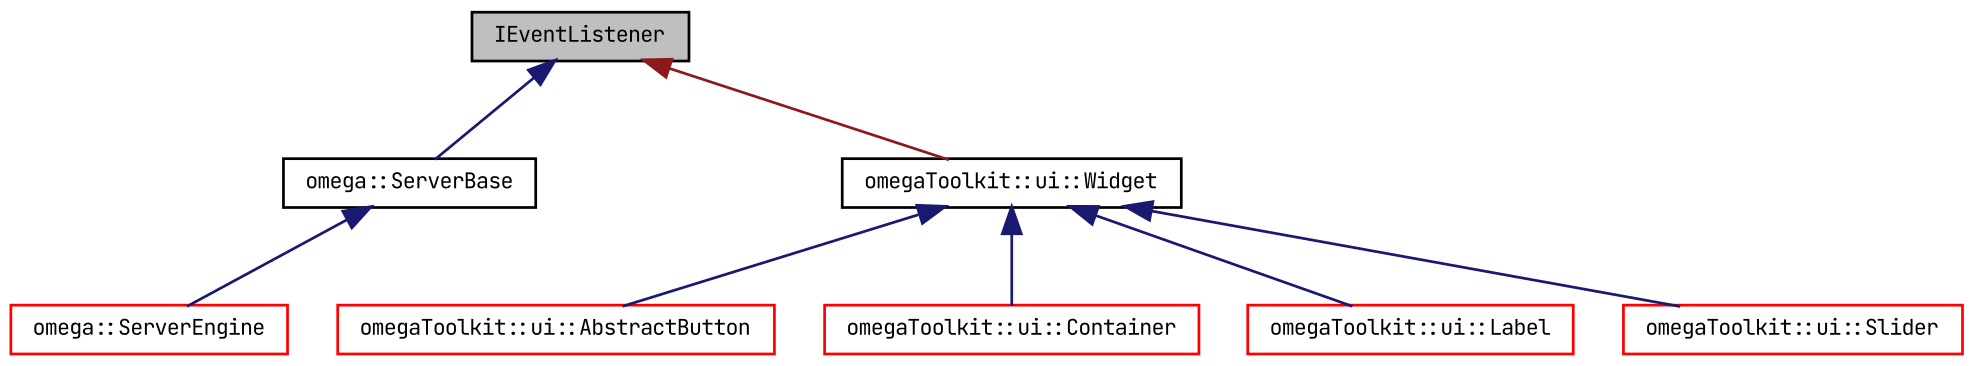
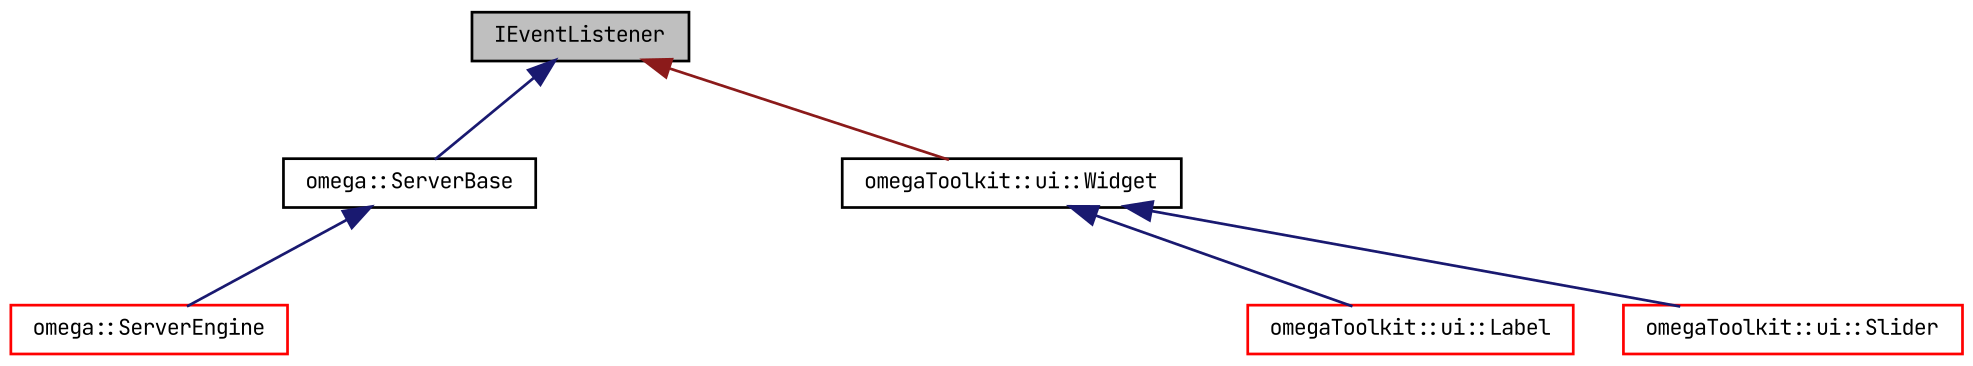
(556, 330) -> none
(1012, 330) -> none
